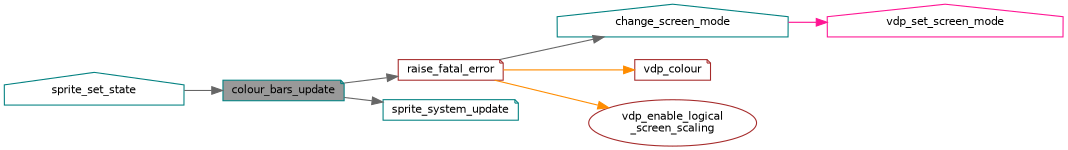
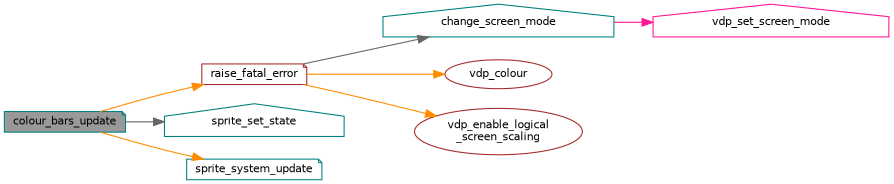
(673, 70) -> (498, 74)
(365, 80) -> (146, 98)
(198, 90) -> (140, 122)
(358, 99) -> (146, 145)
